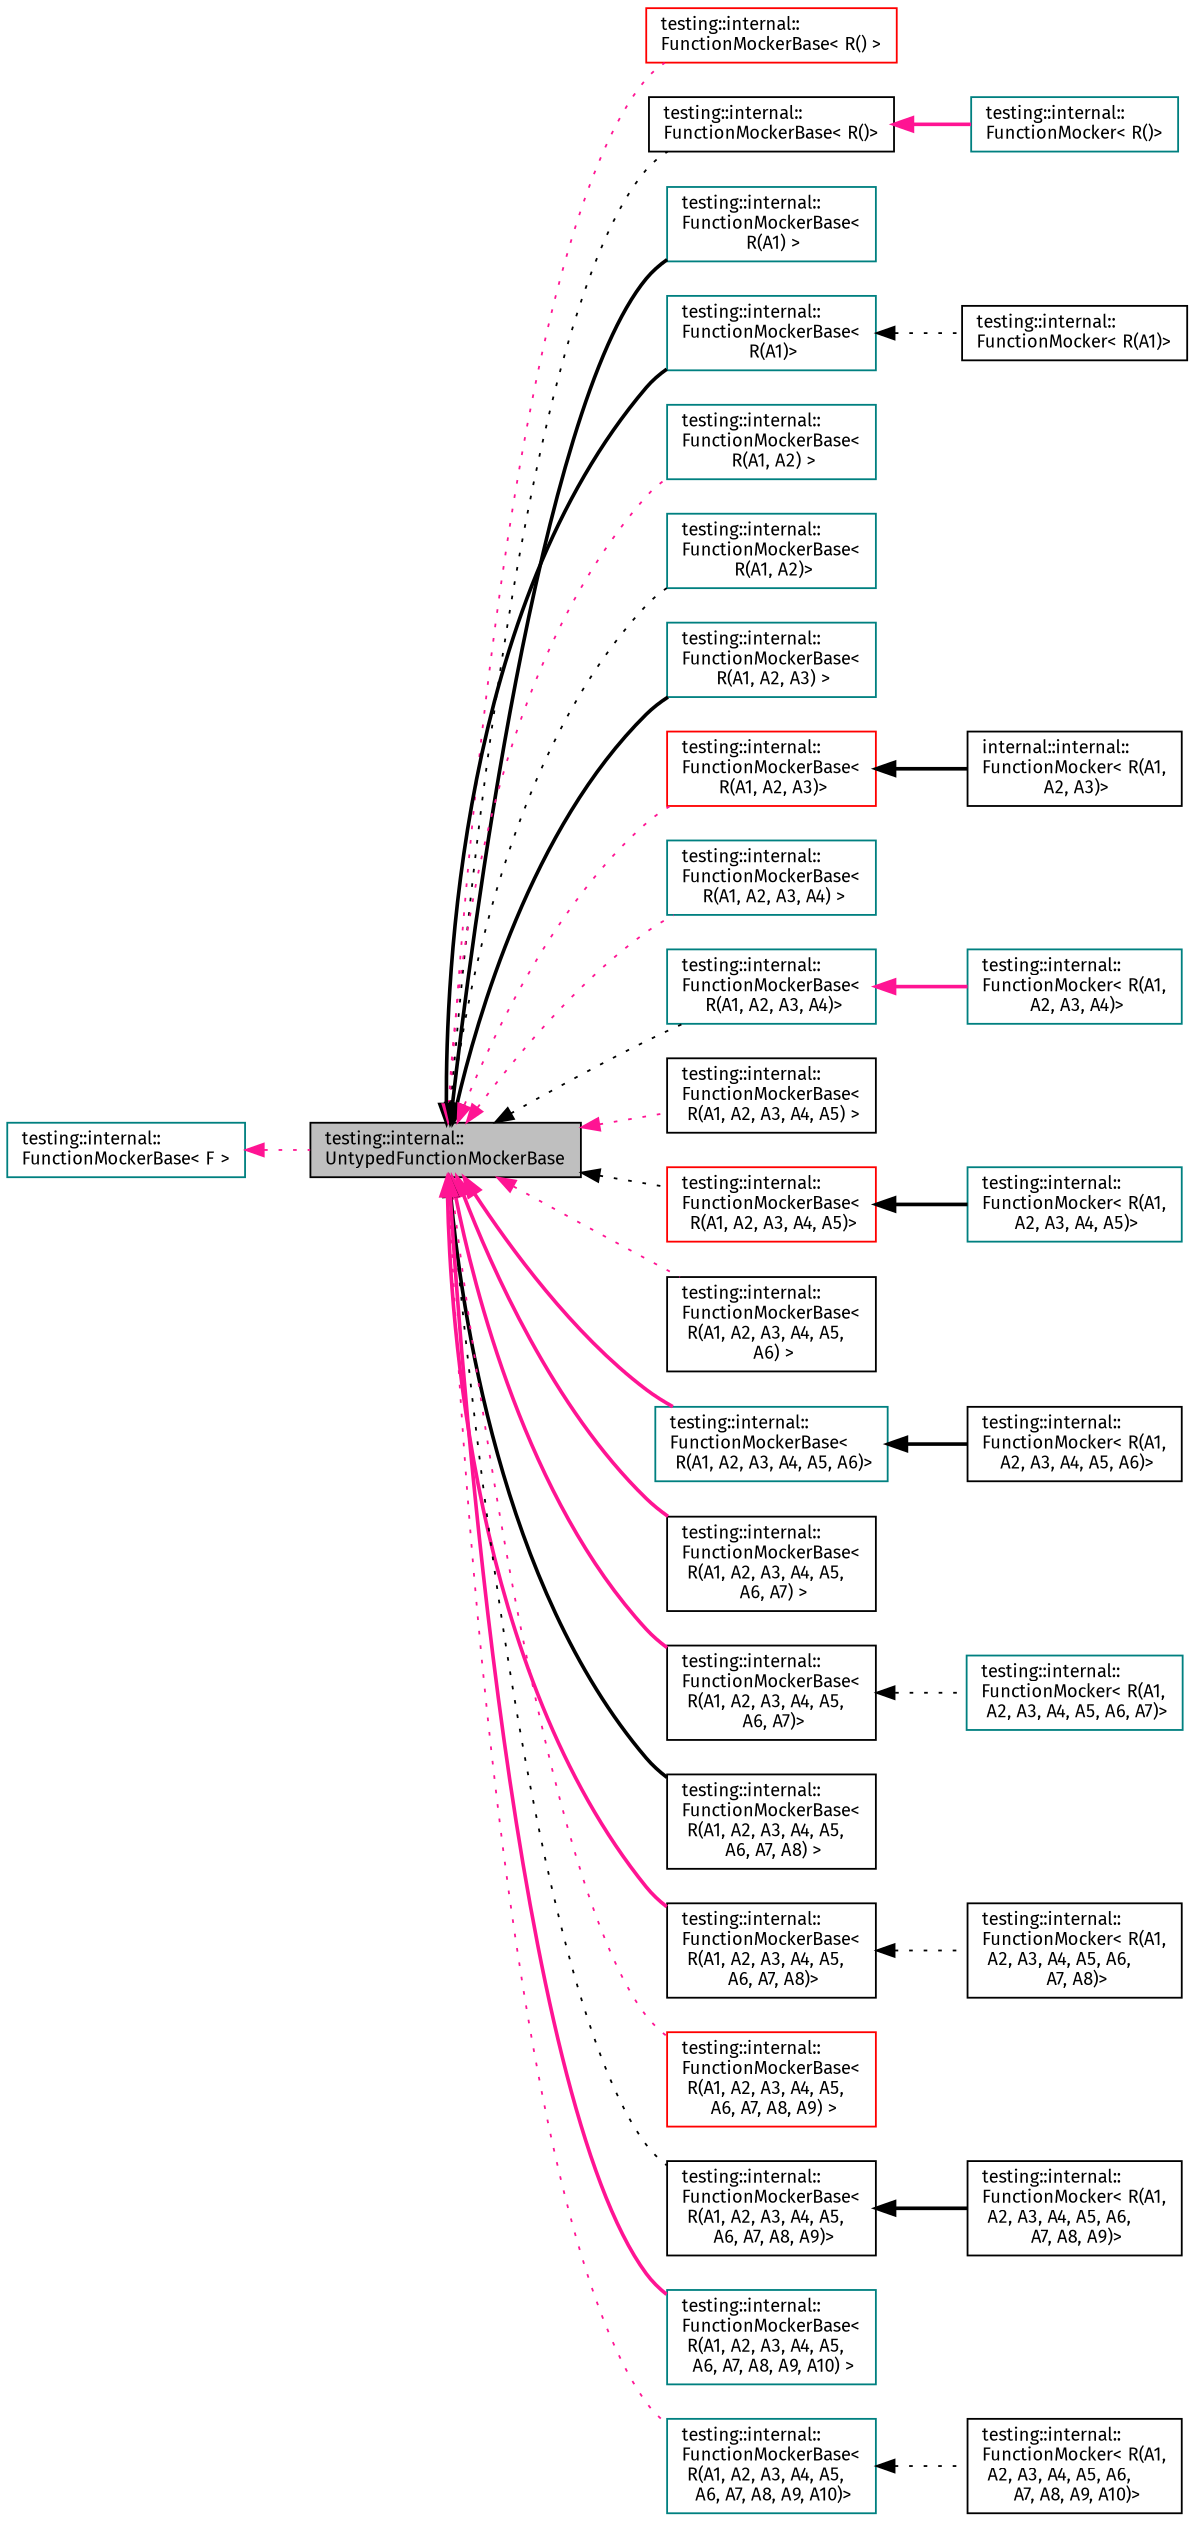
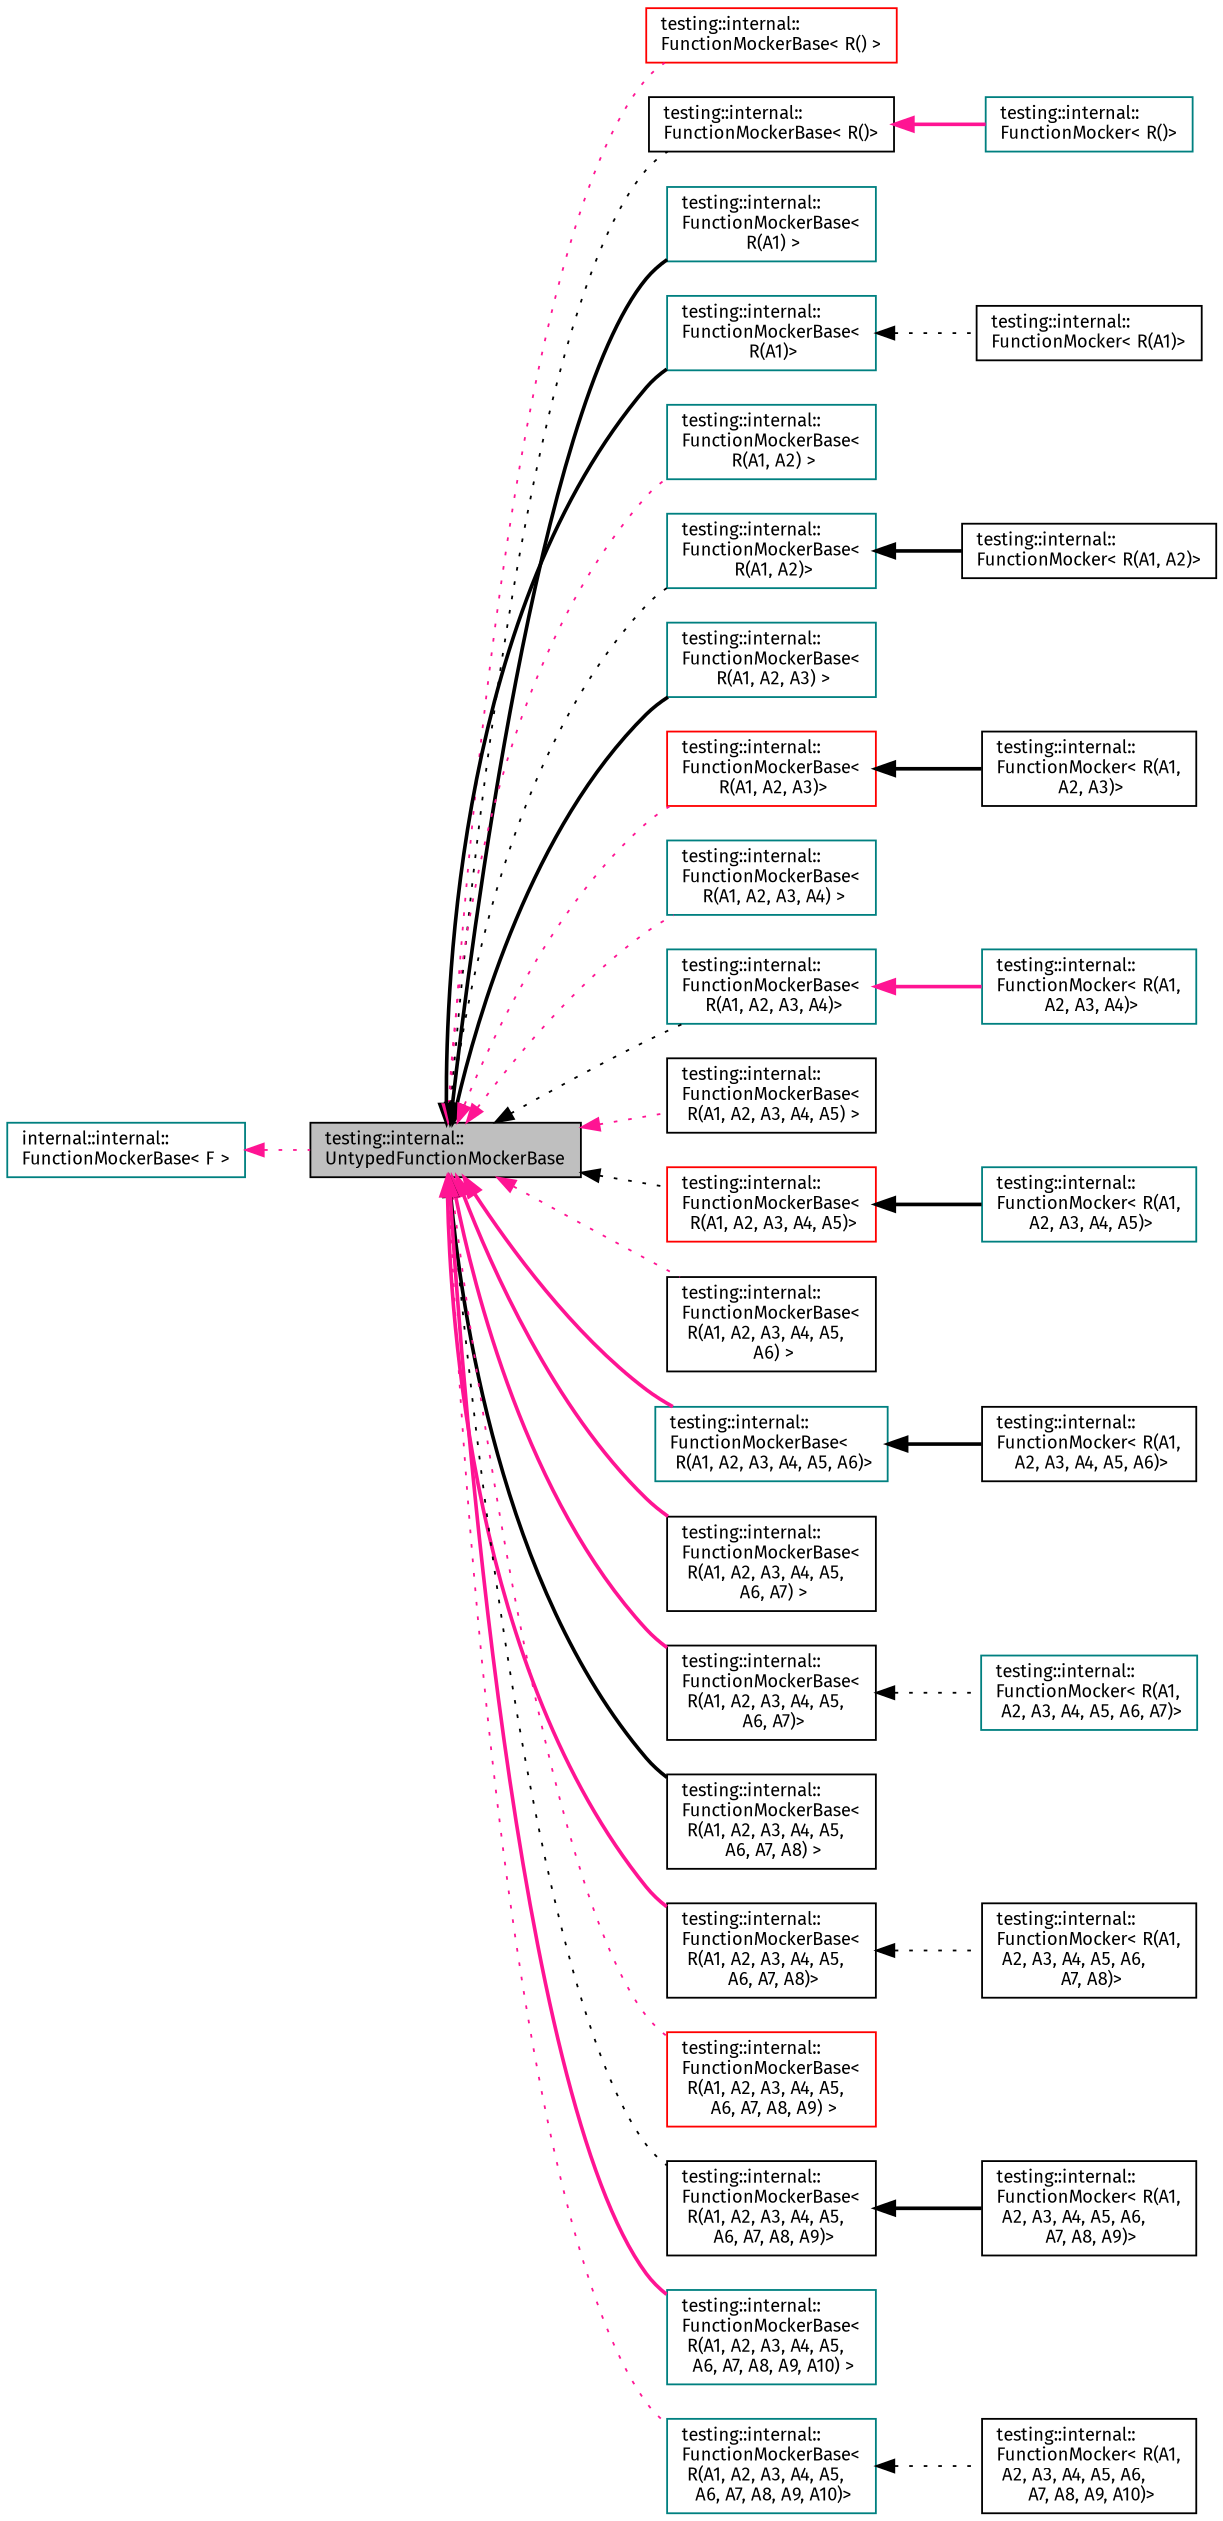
none -> (1089, 551)
(1075, 769) -> (1089, 769)
(126, 1150) -> (126, 1150)
